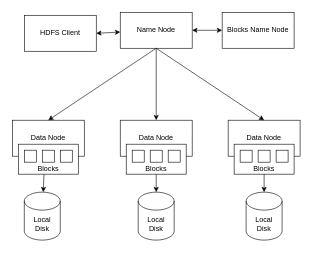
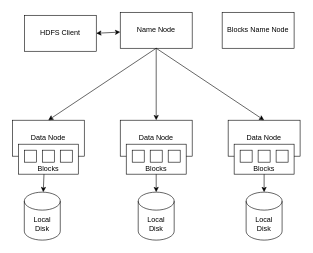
(216, 30) -> none
